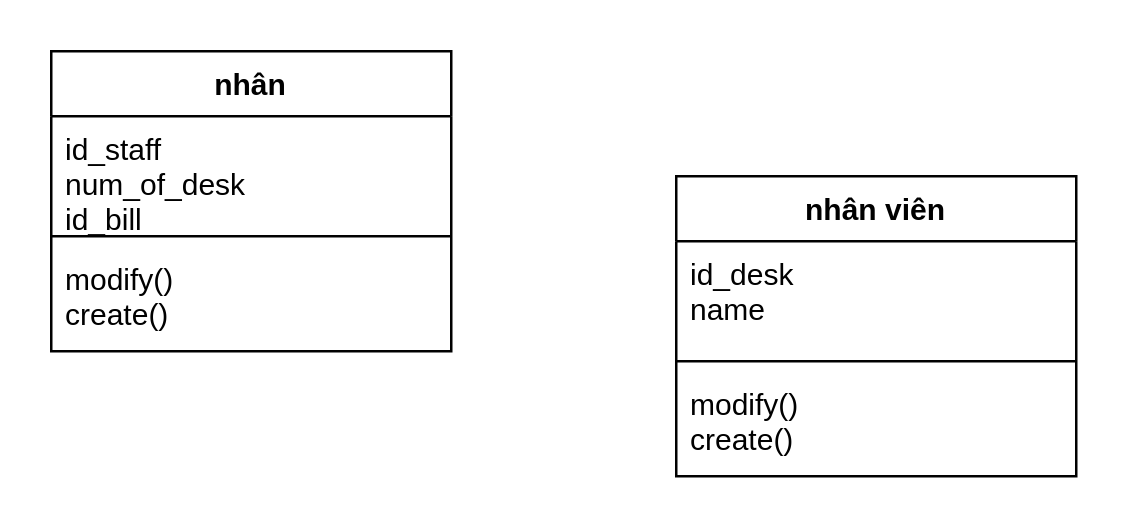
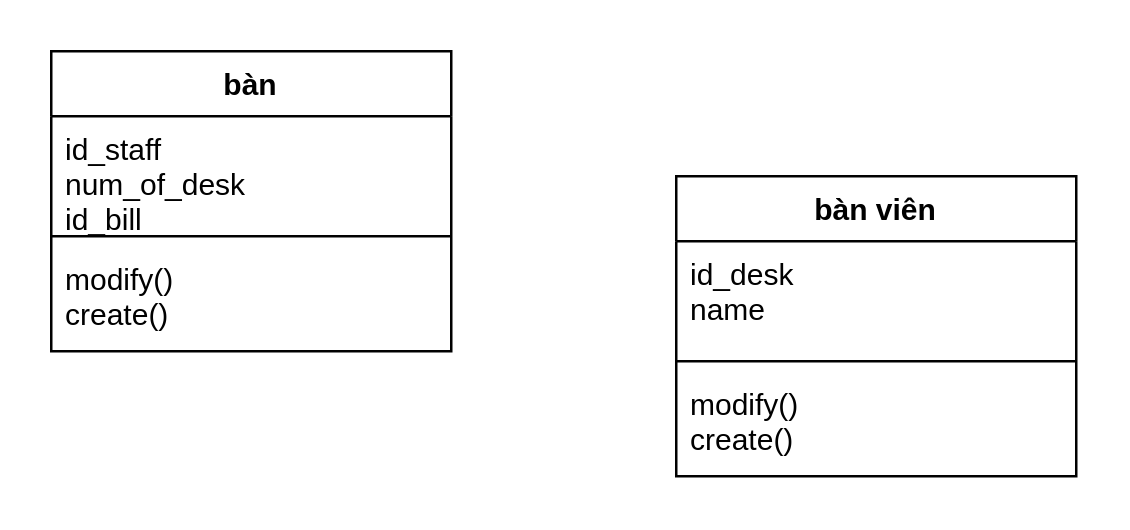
(250, 85) -> (250, 85)
(875, 210) -> (875, 210)
